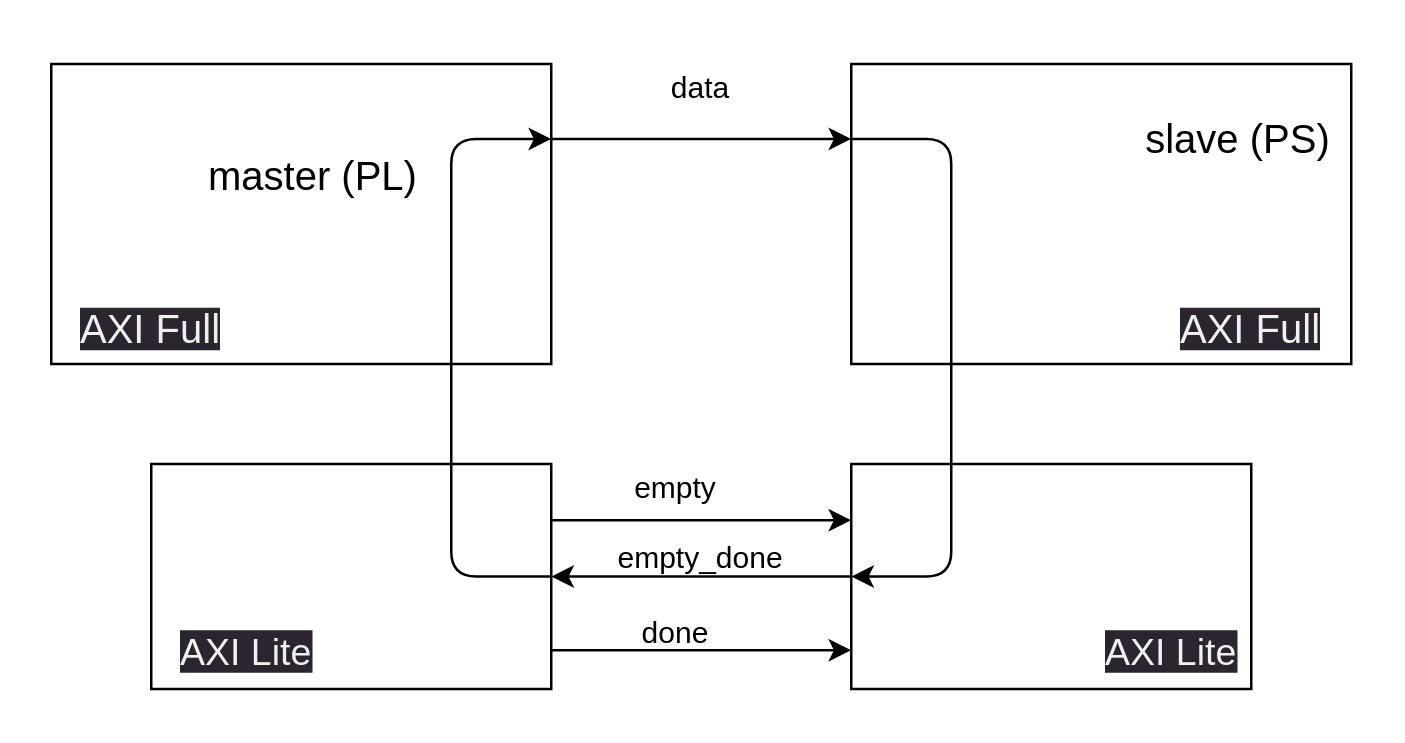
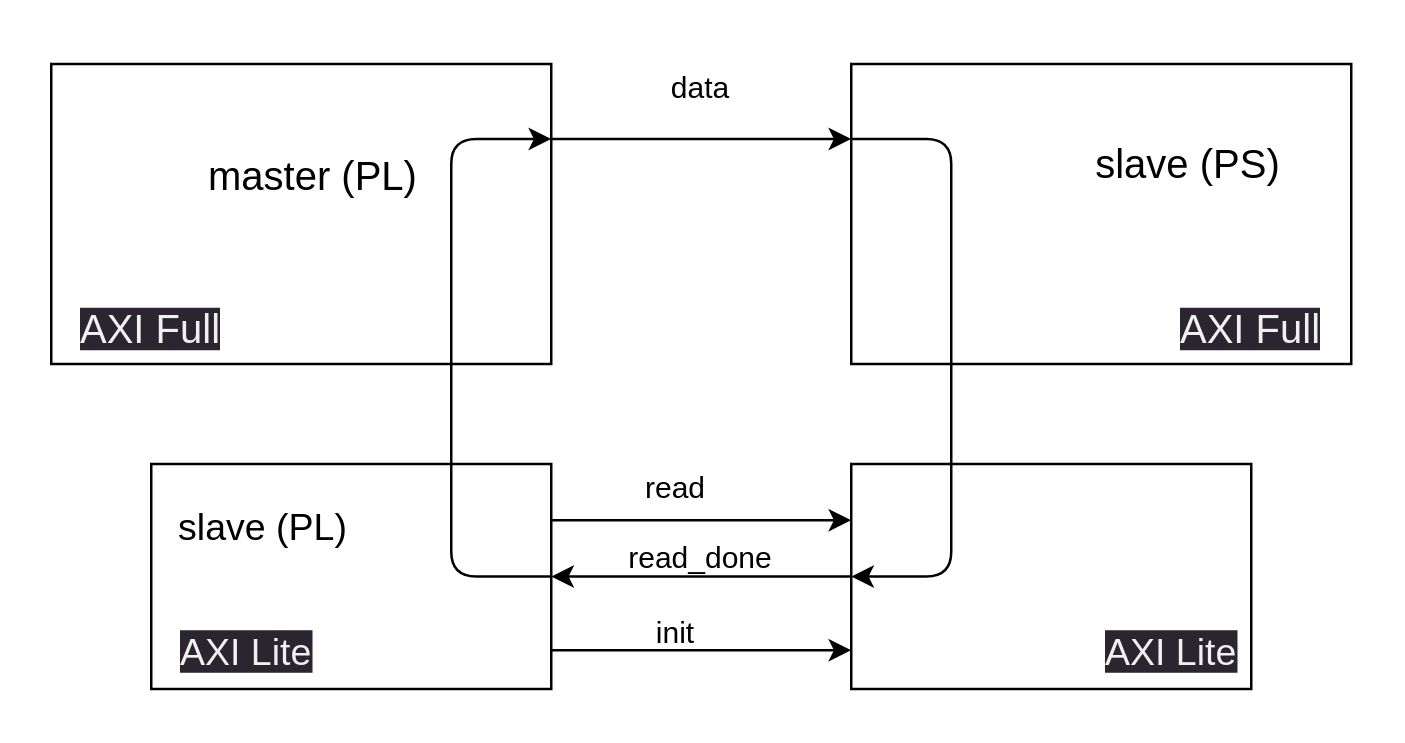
(1239, 139) -> (1189, 164)
(676, 489) -> (676, 489)
none -> (264, 526)
(701, 559) -> (701, 559)
(676, 634) -> (676, 634)
